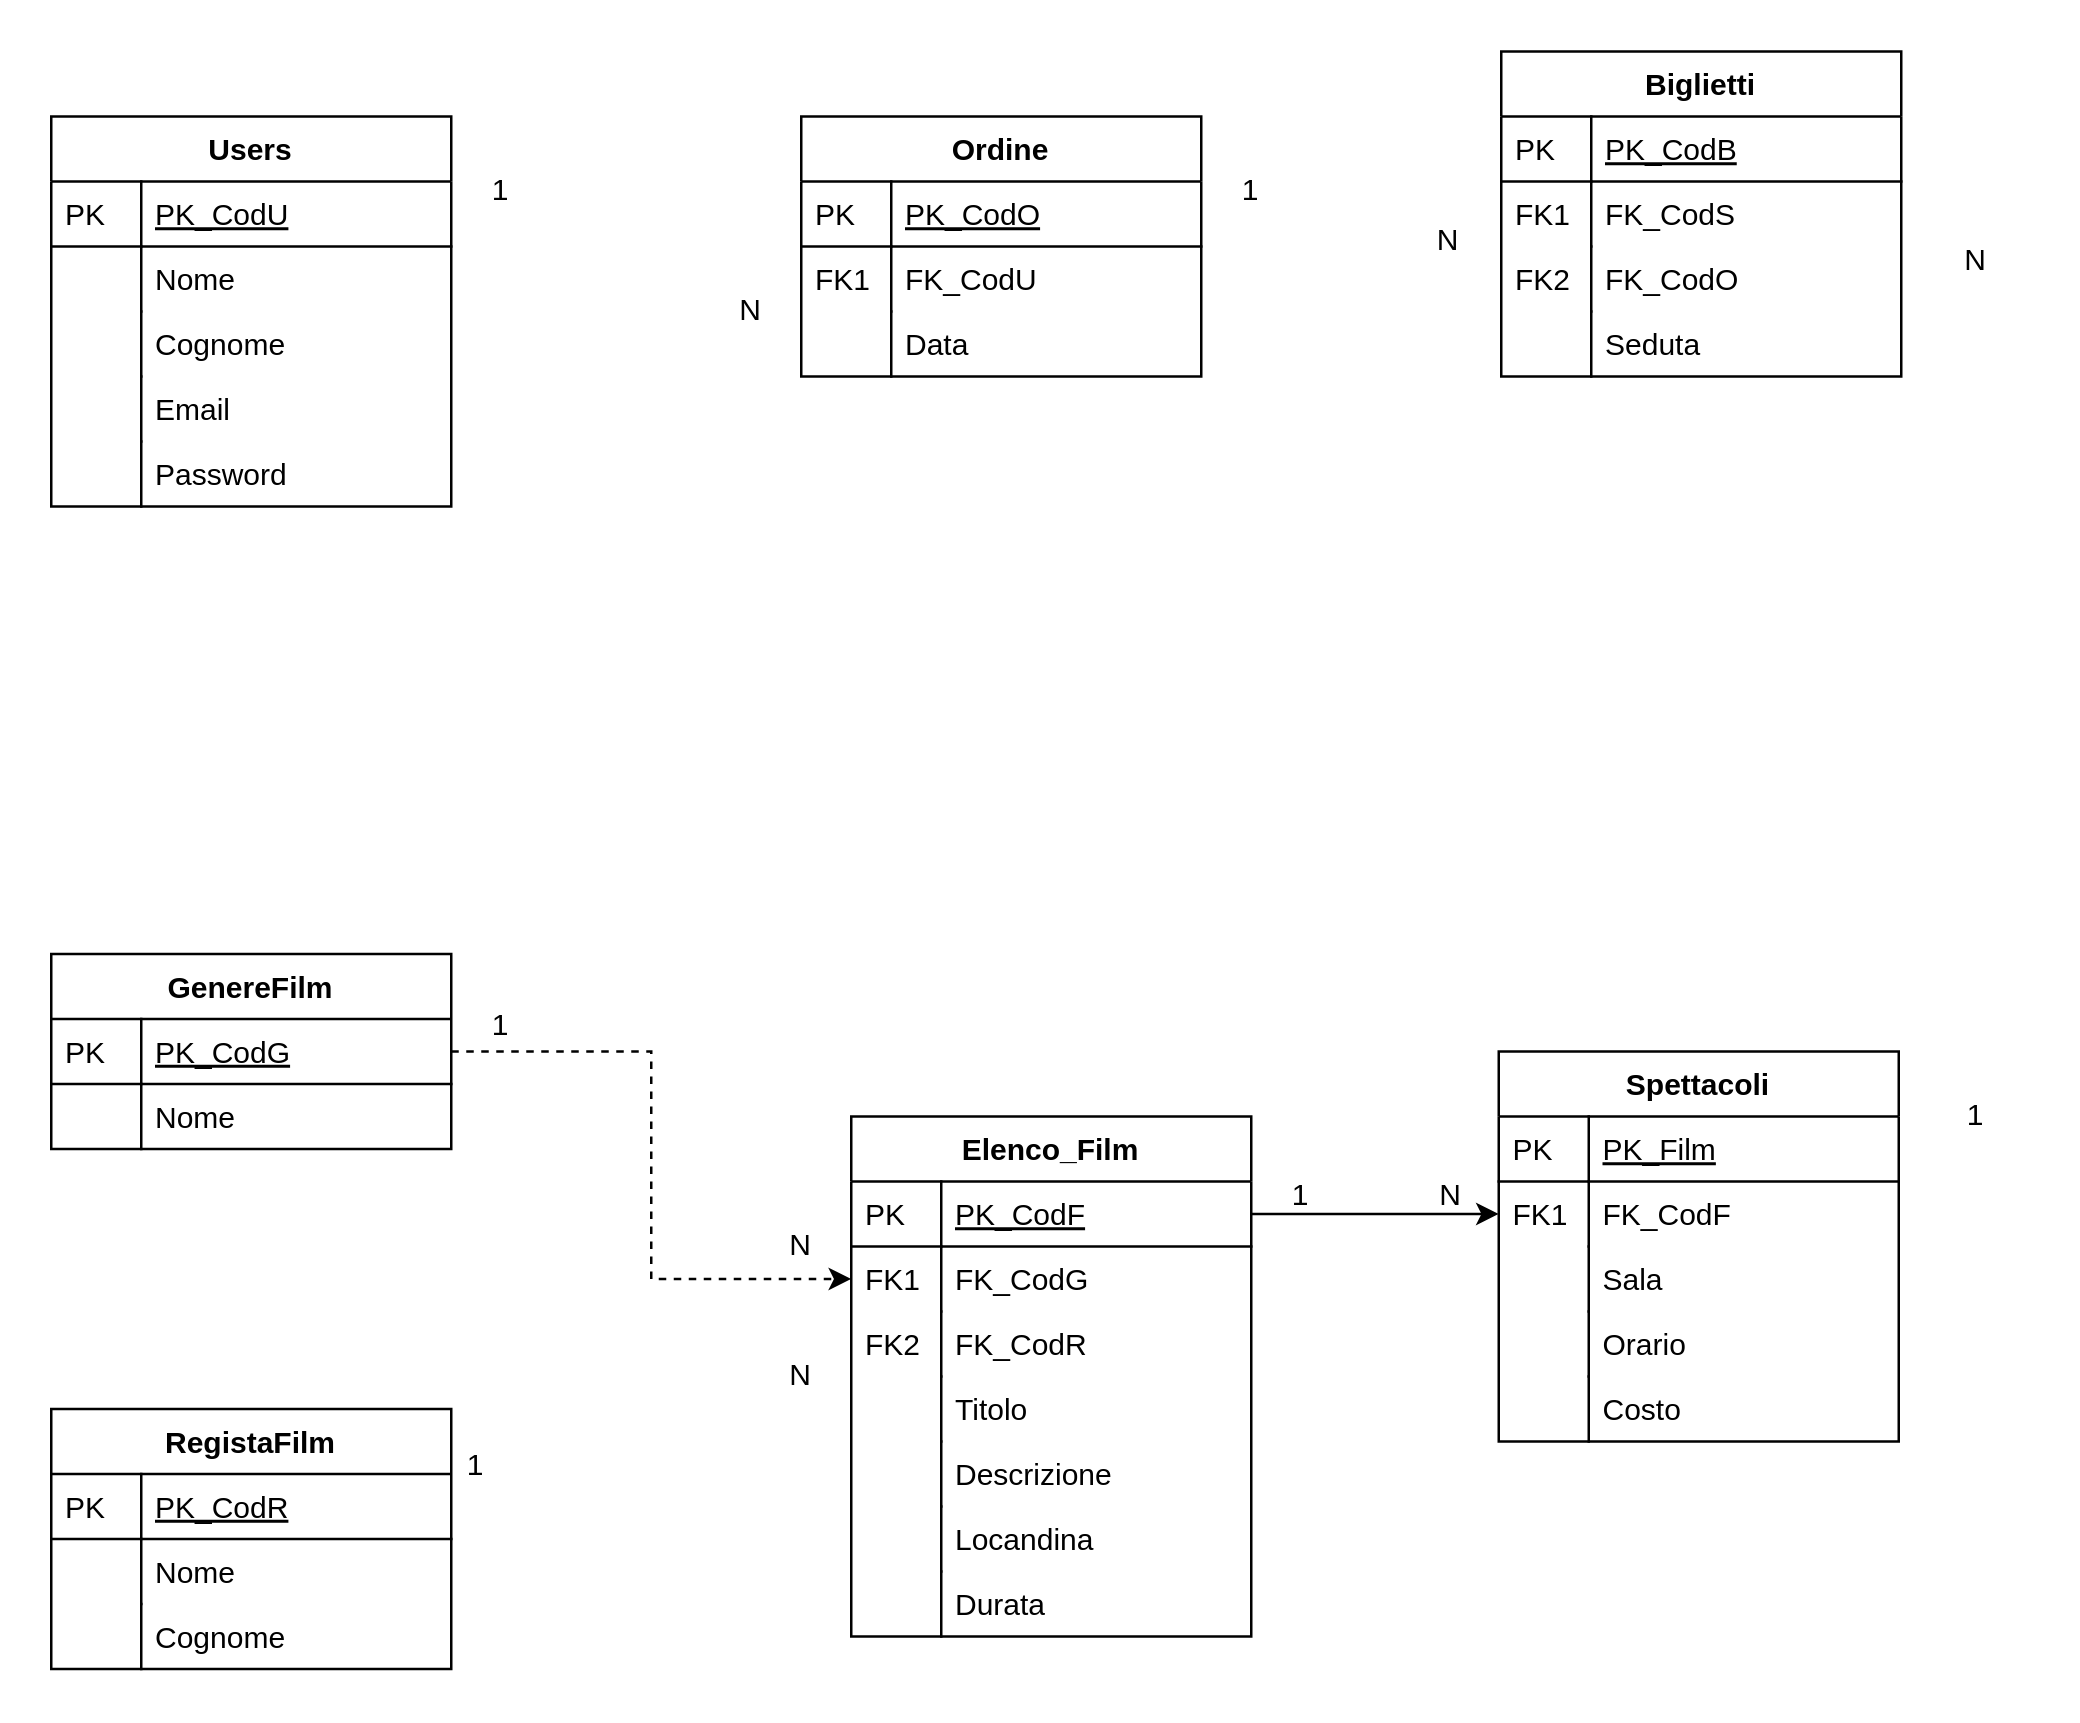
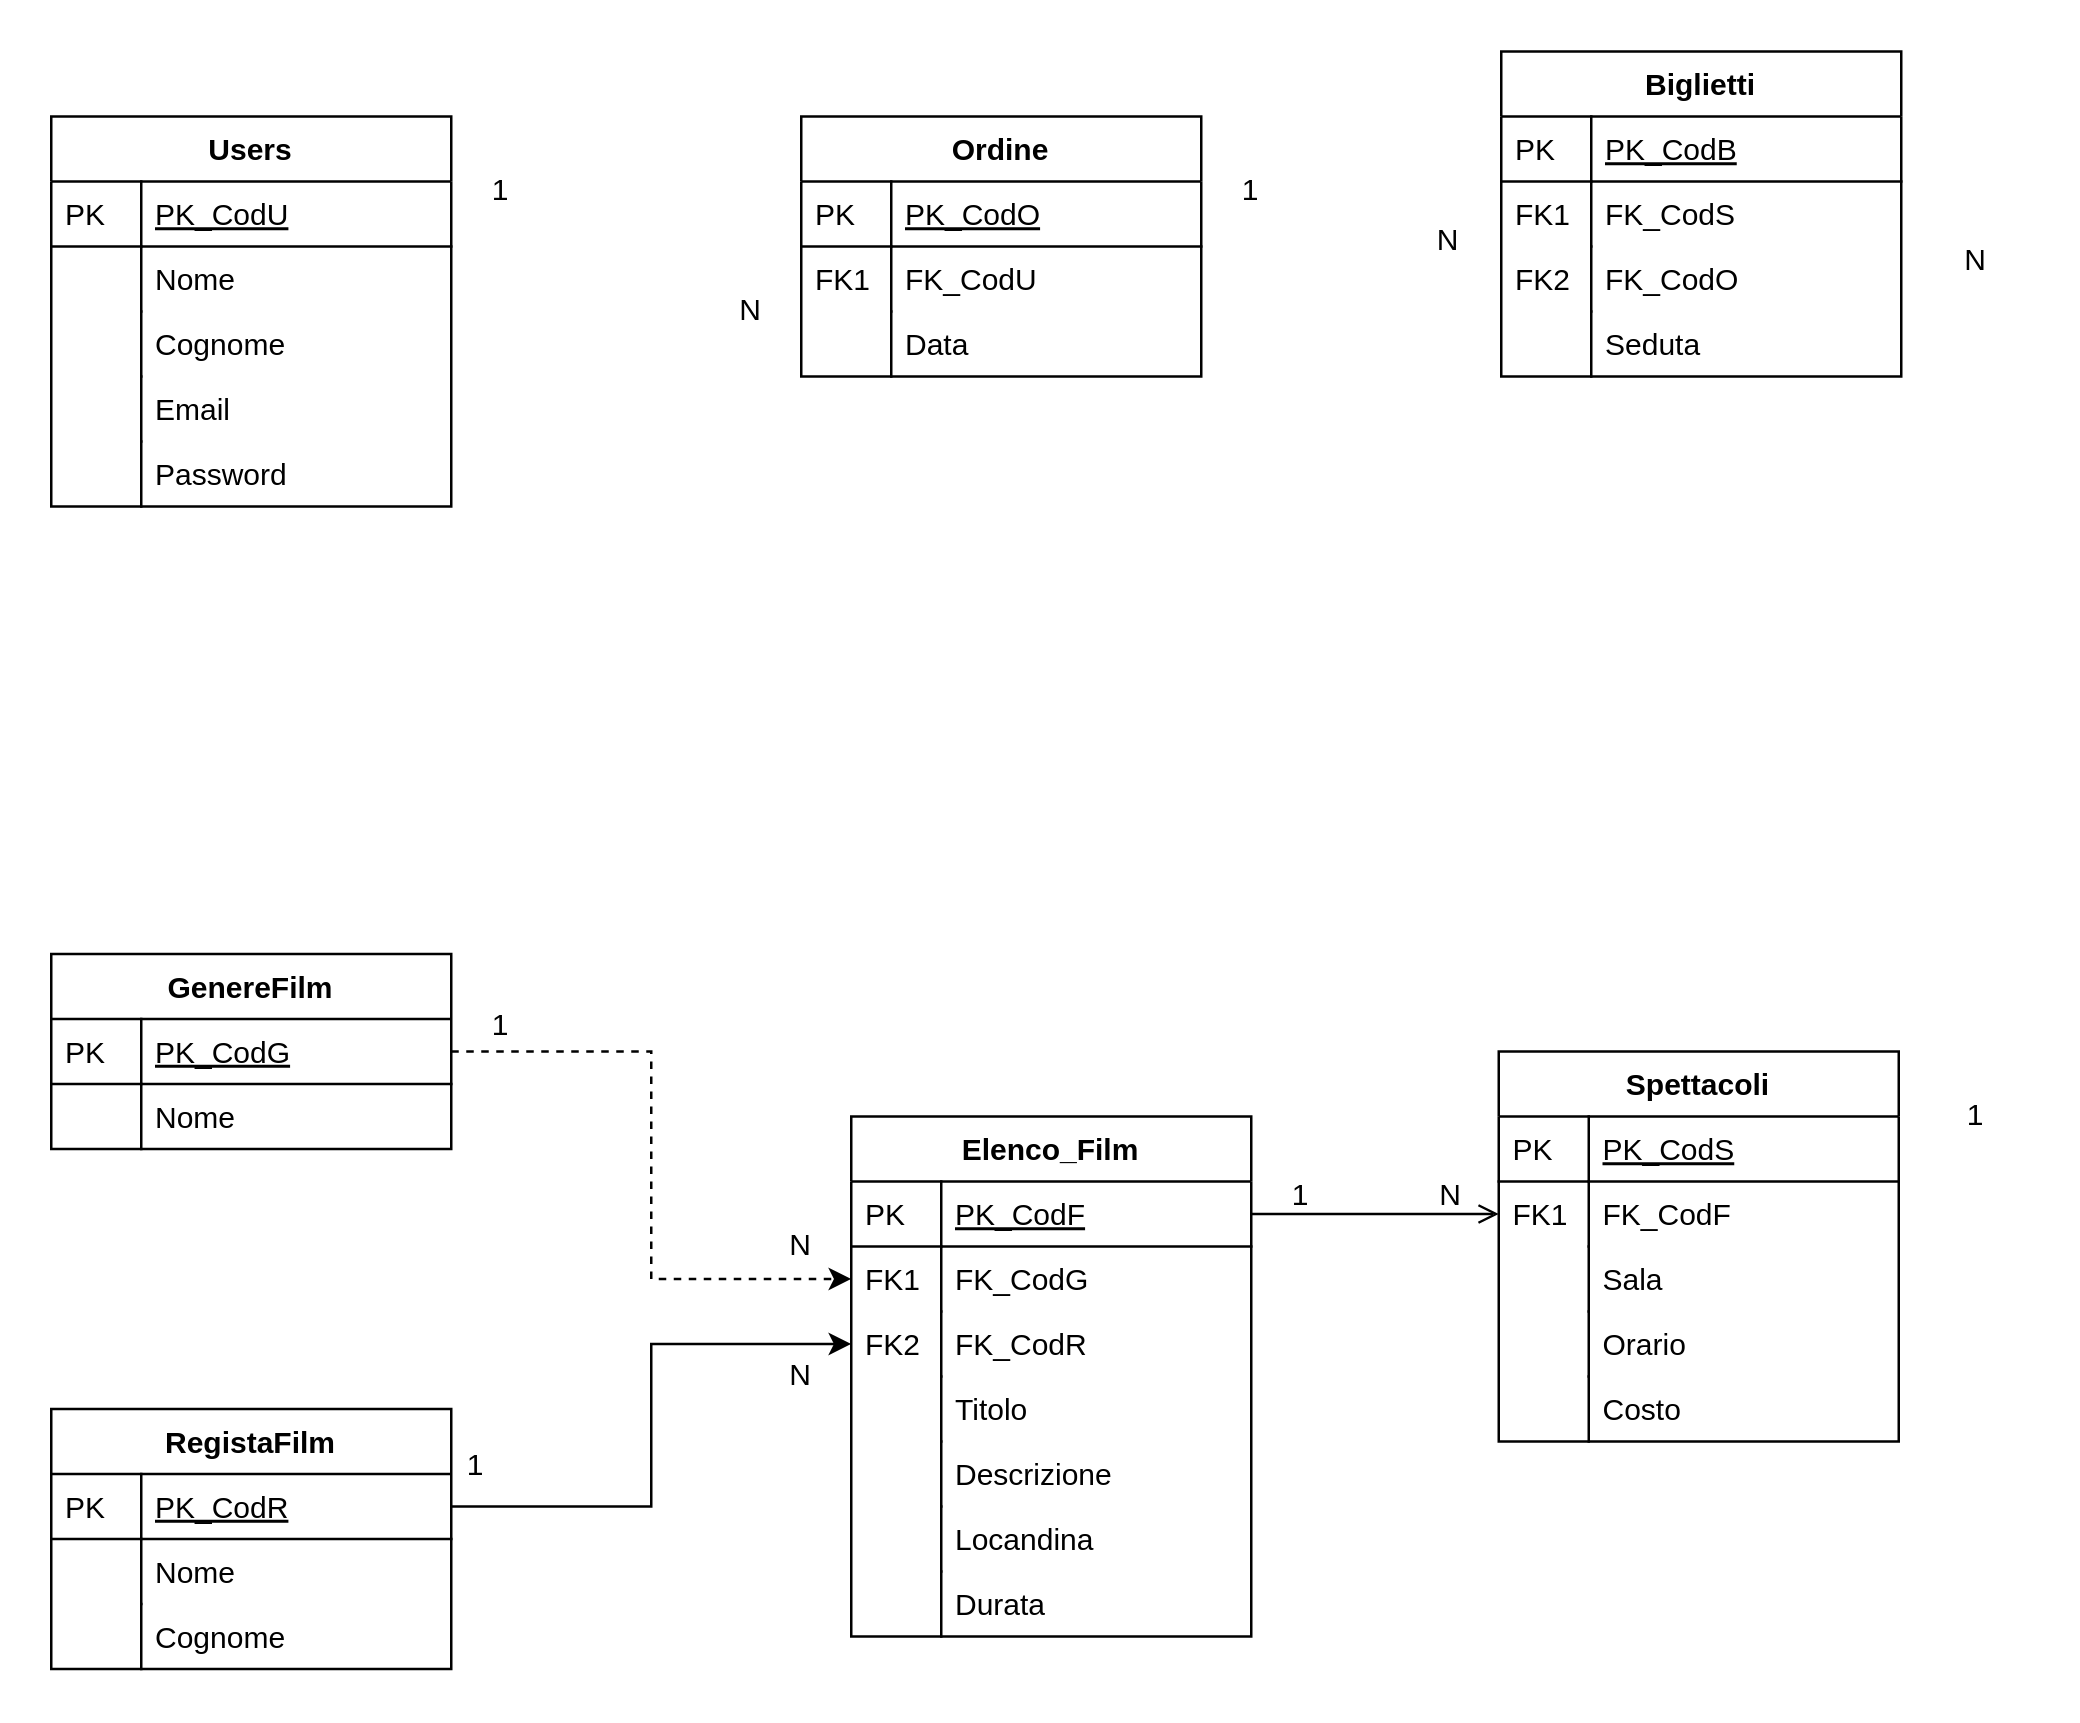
(1654, 1150) -> (1661, 1150)
(1480, 1214) -> (1484, 1214)
none -> (651, 1431)
